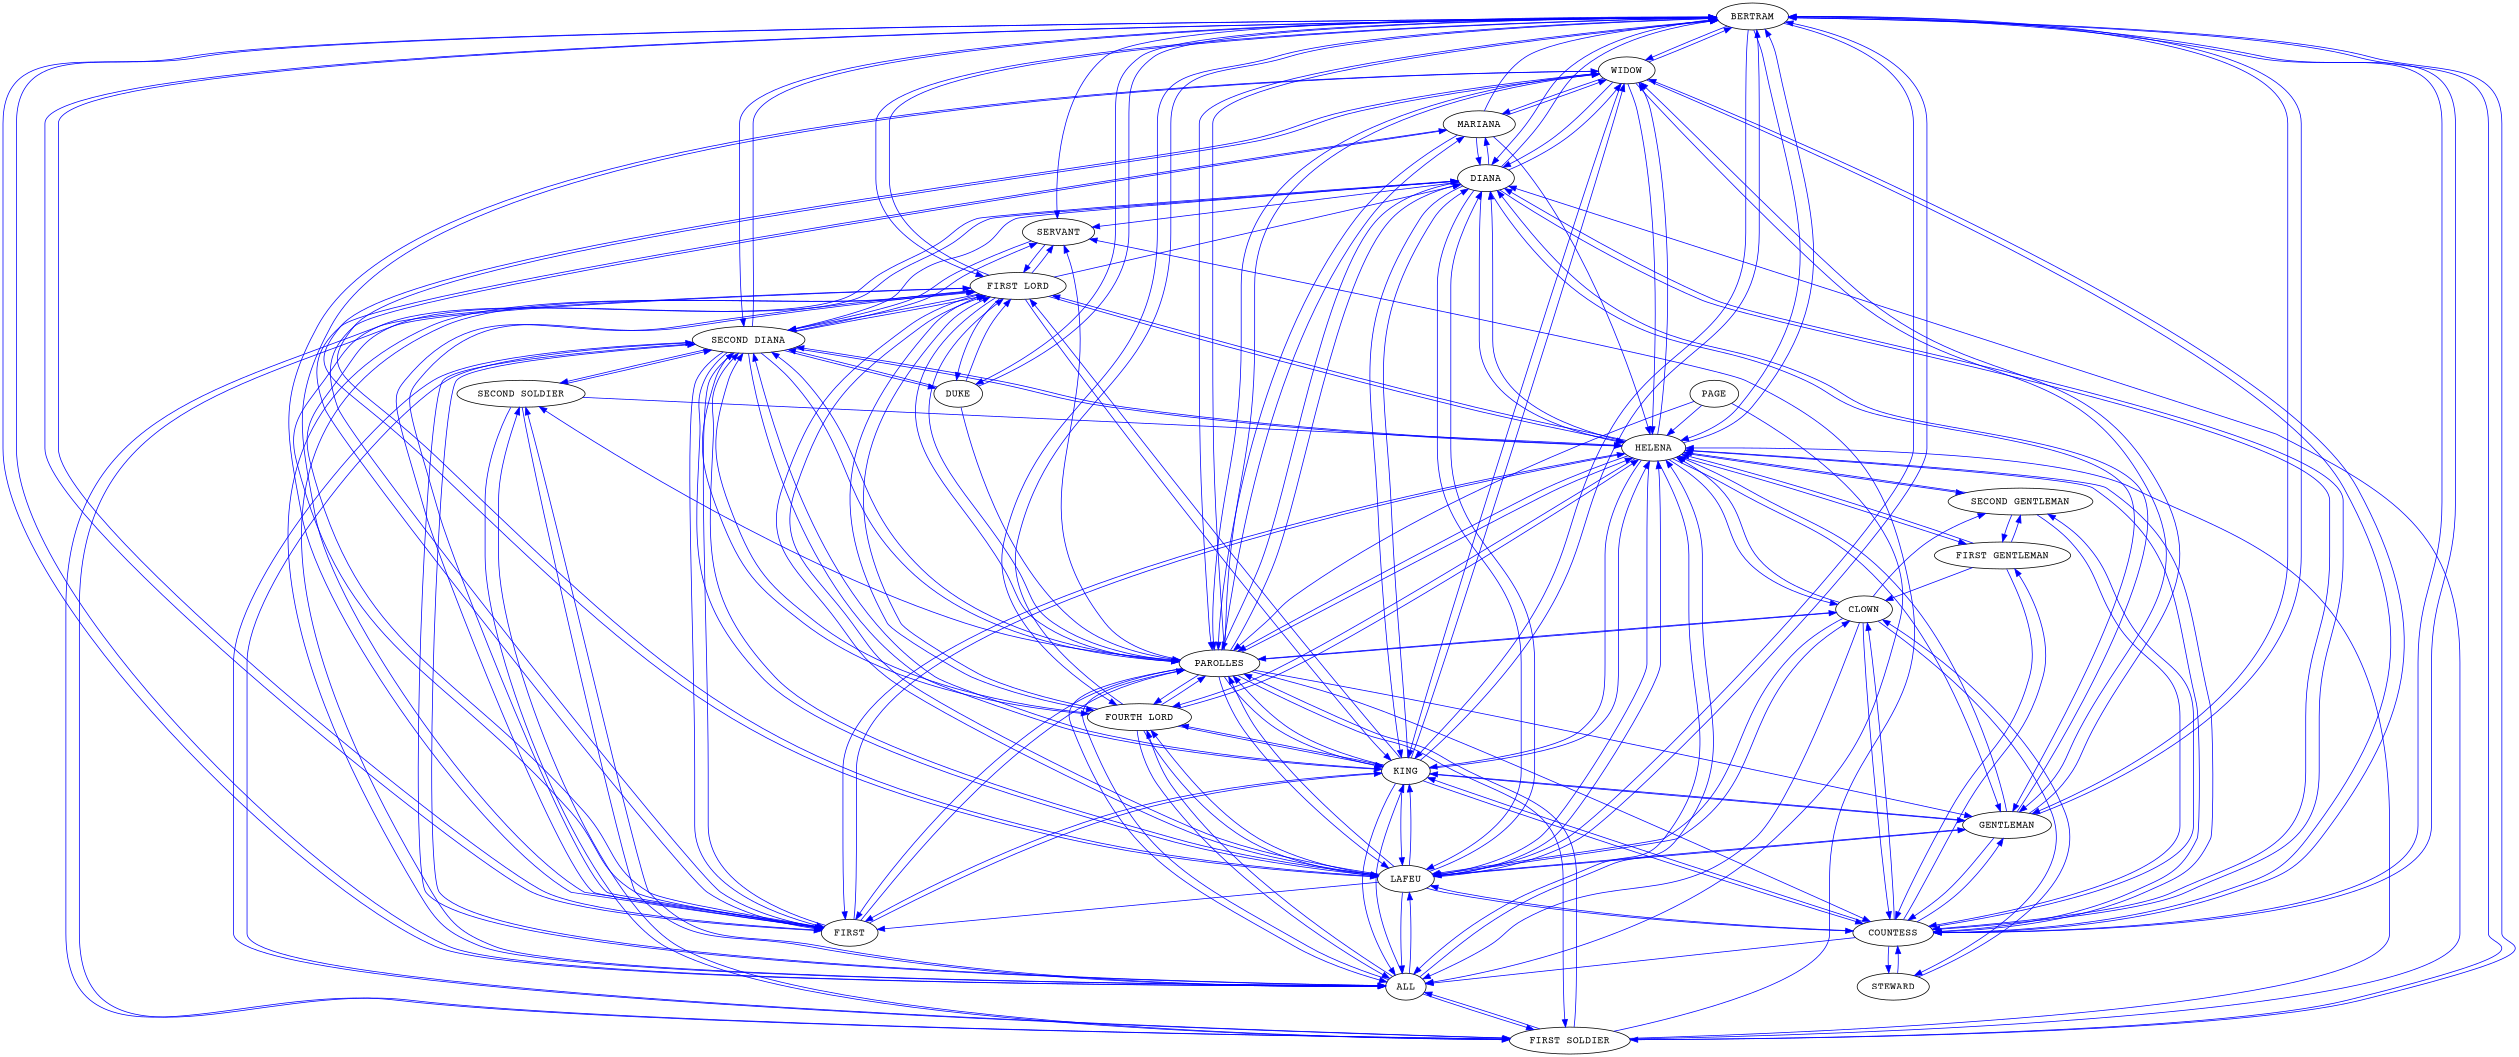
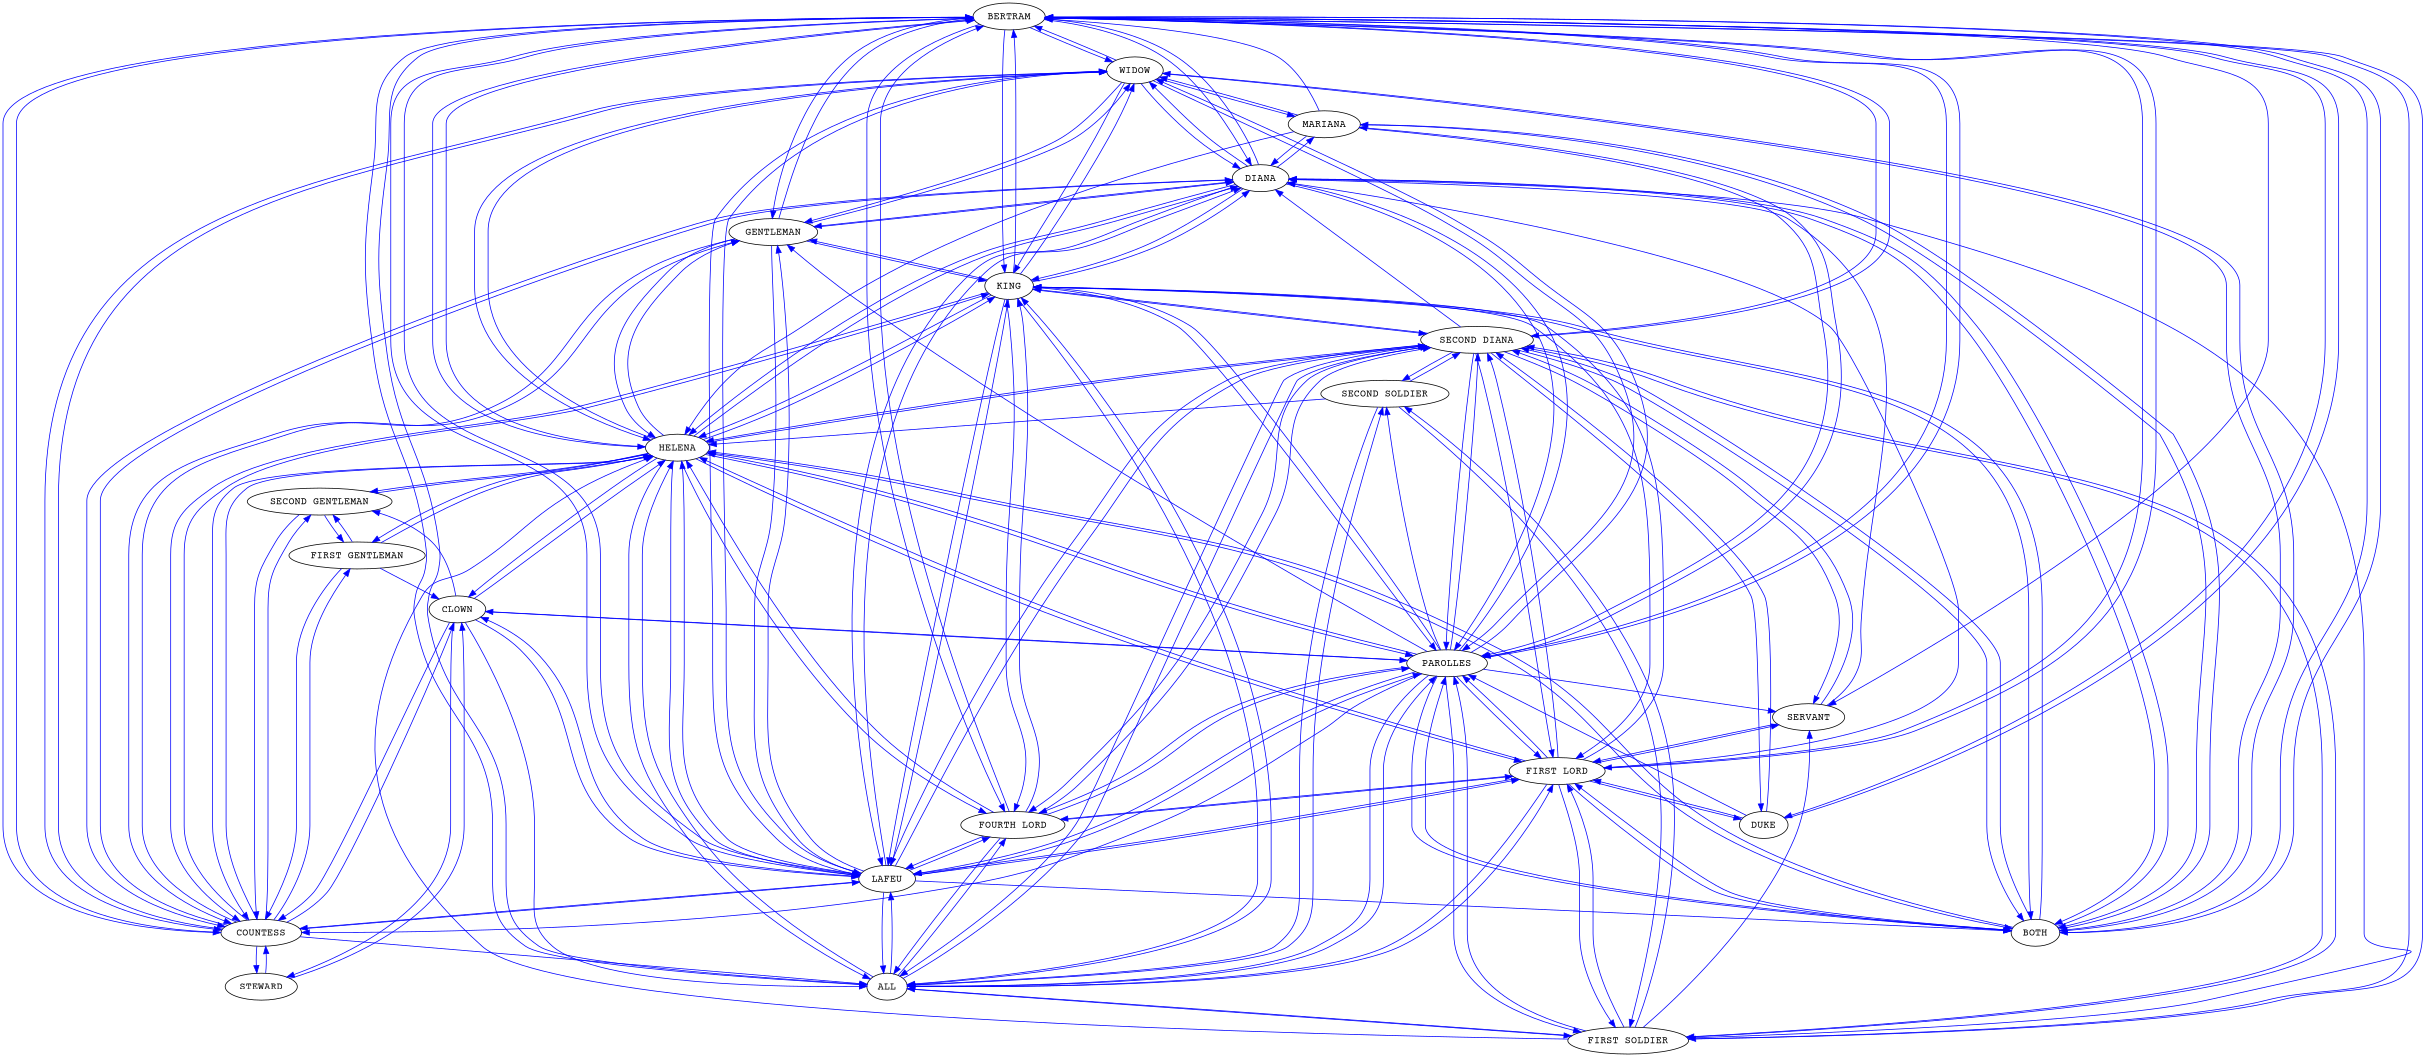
(1297, 202) -> (1825, 248)
(1714, 394) -> none
(850, 933) -> (2035, 933)
